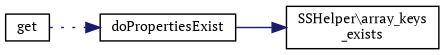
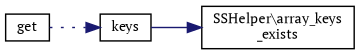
(168, 28) -> (126, 28)
